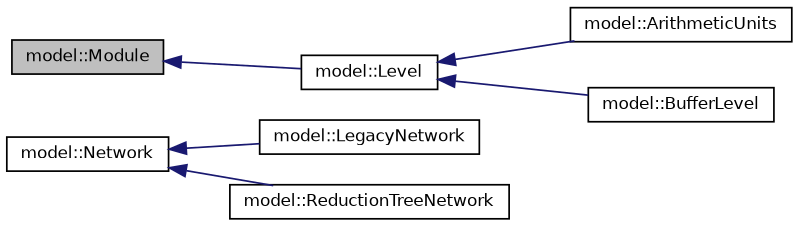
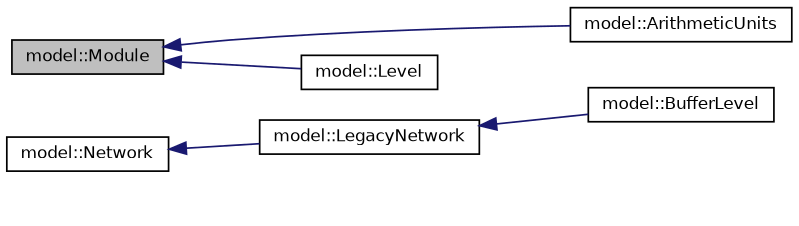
(515, 50) -> (375, 32)
(522, 88) -> (543, 119)
(370, 202) -> none
